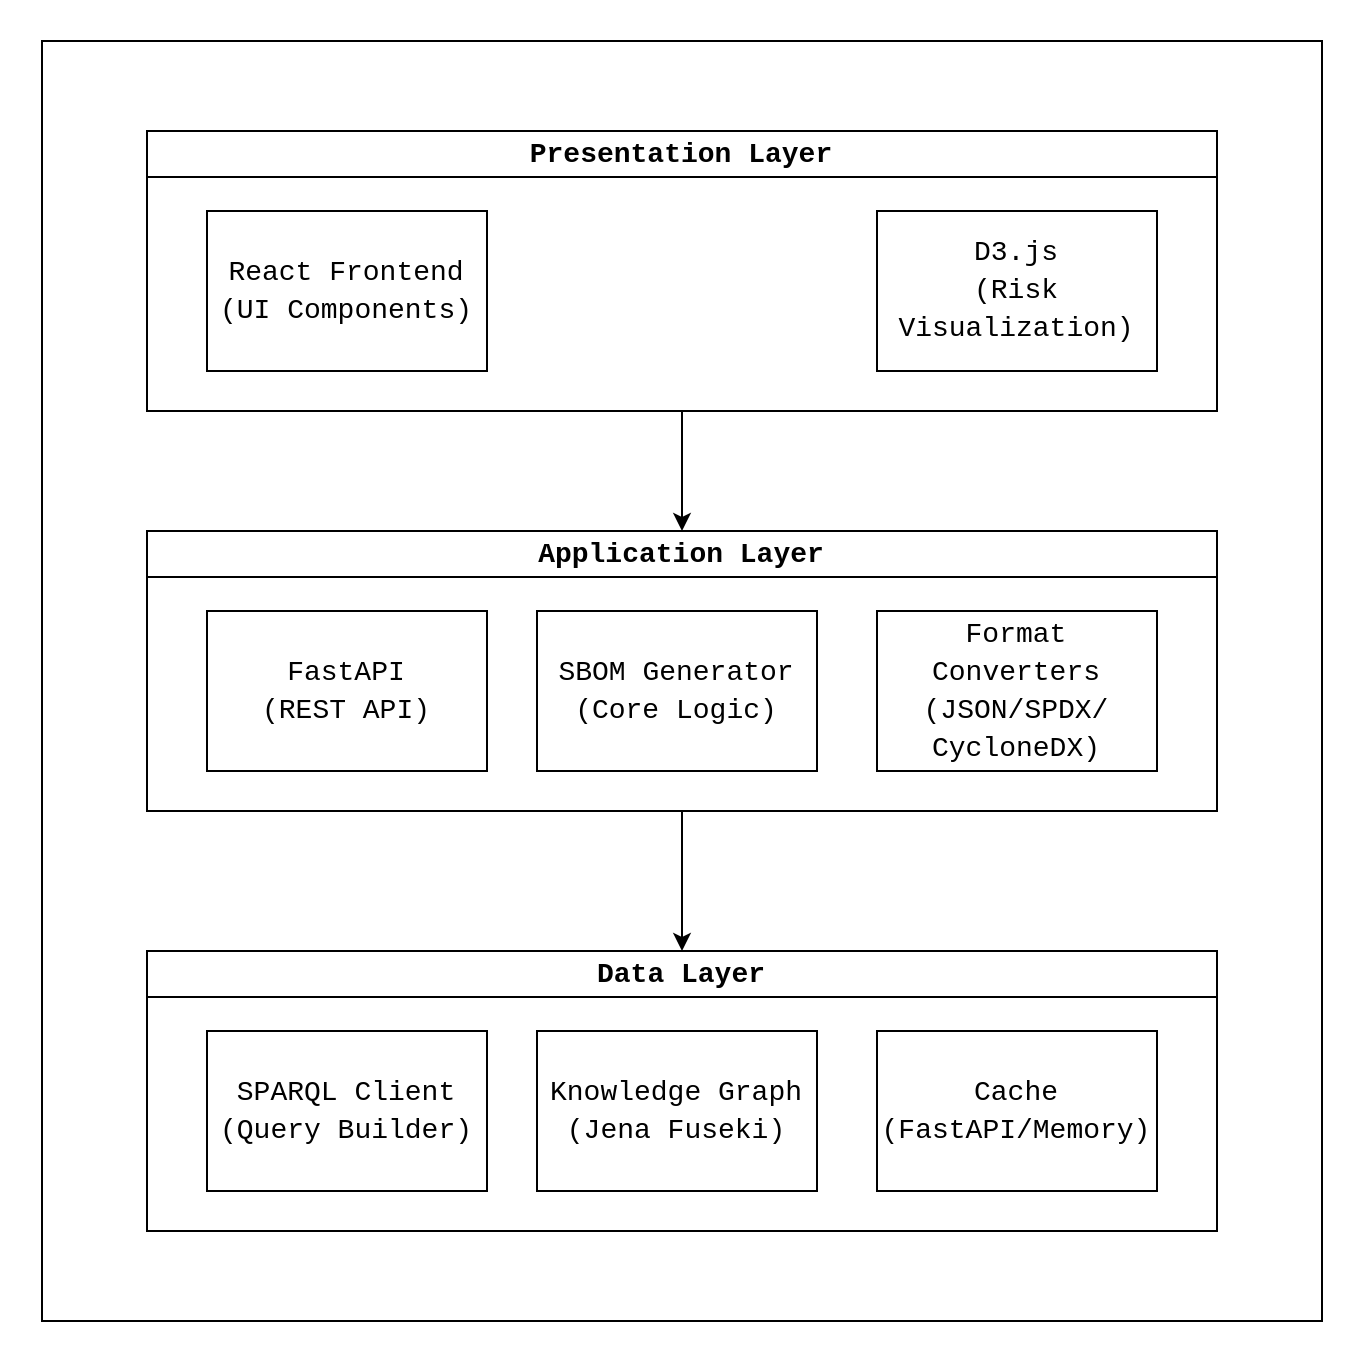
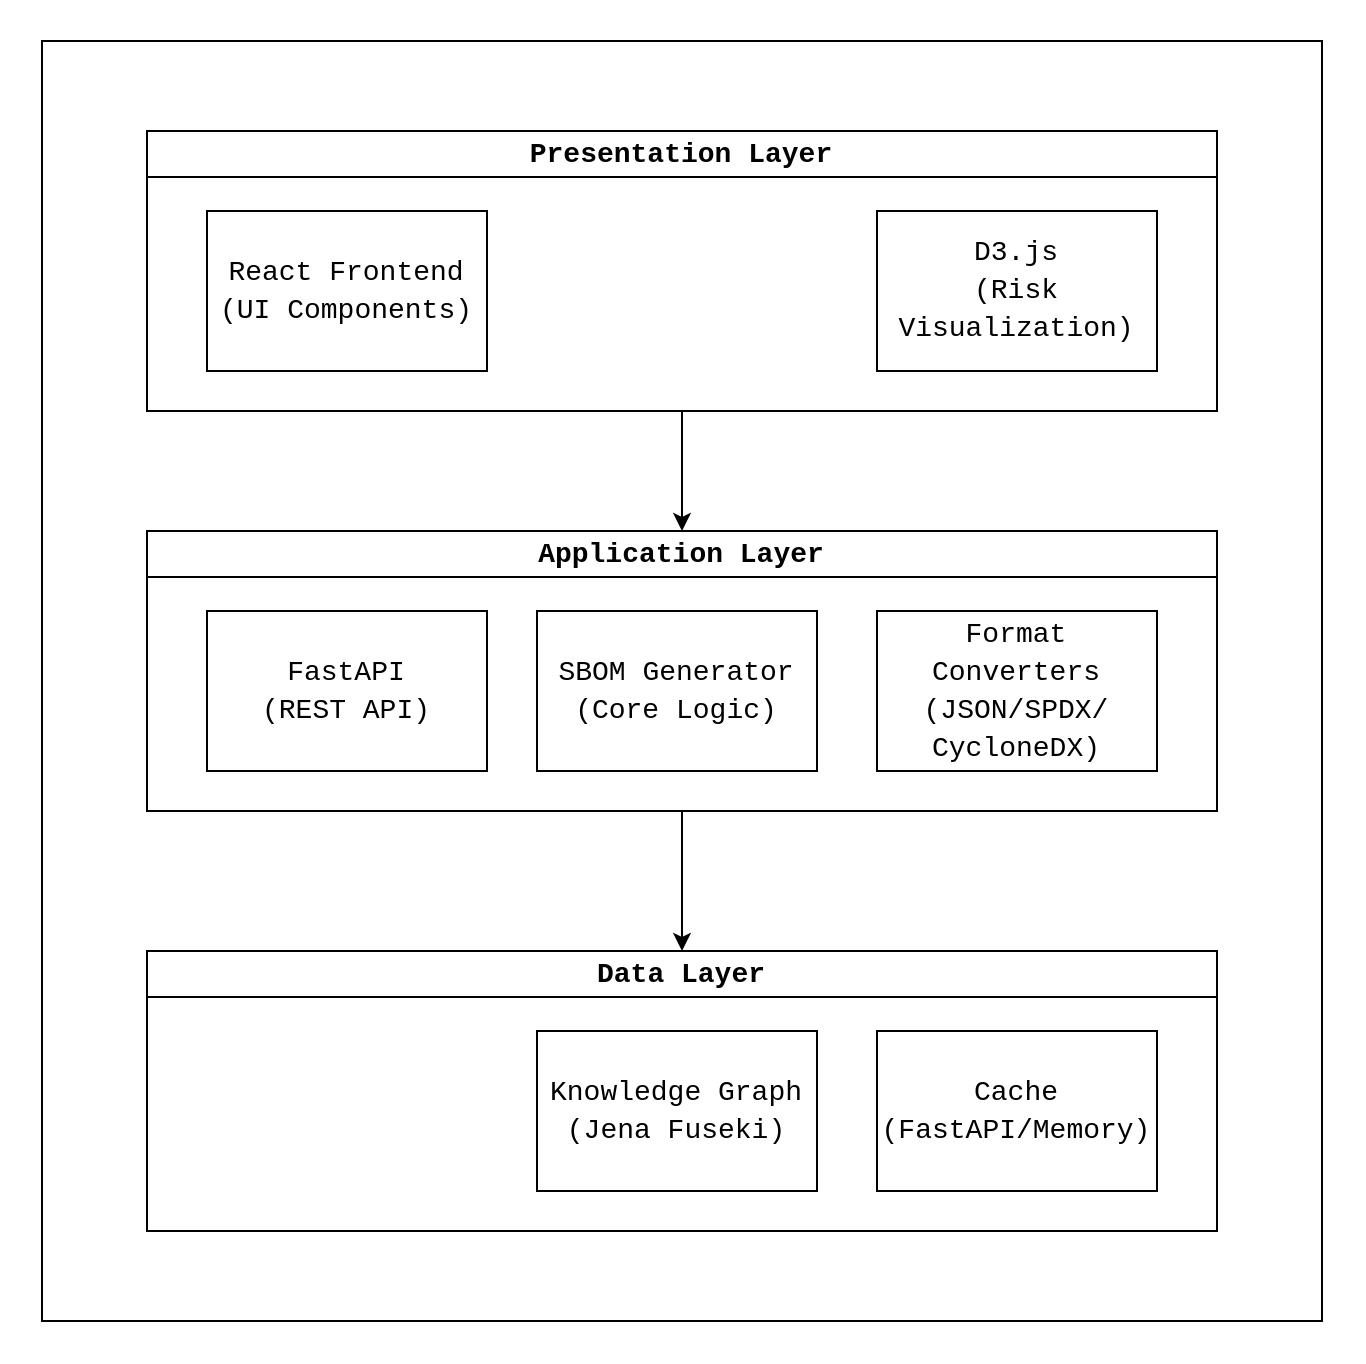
(347, 1111) -> none
